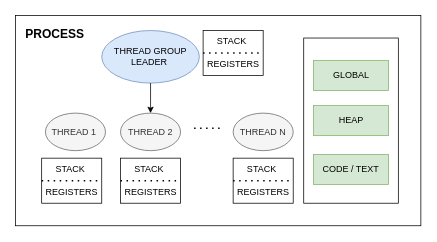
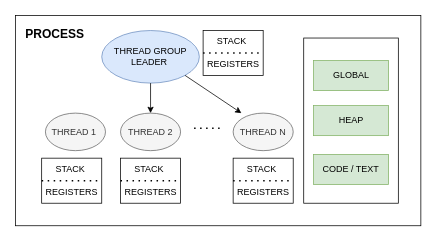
none -> (211, 93)
